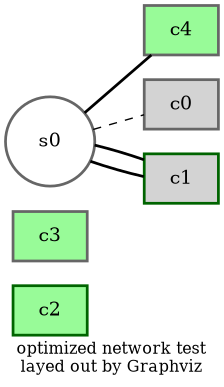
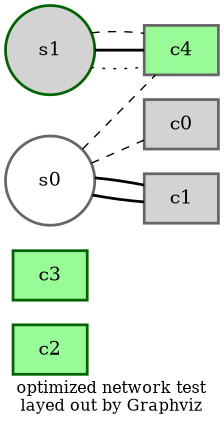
none -> (50, 50)
(118, 84) -> (119, 112)
(181, 179) -> (181, 198)
(50, 236) -> (50, 275)
